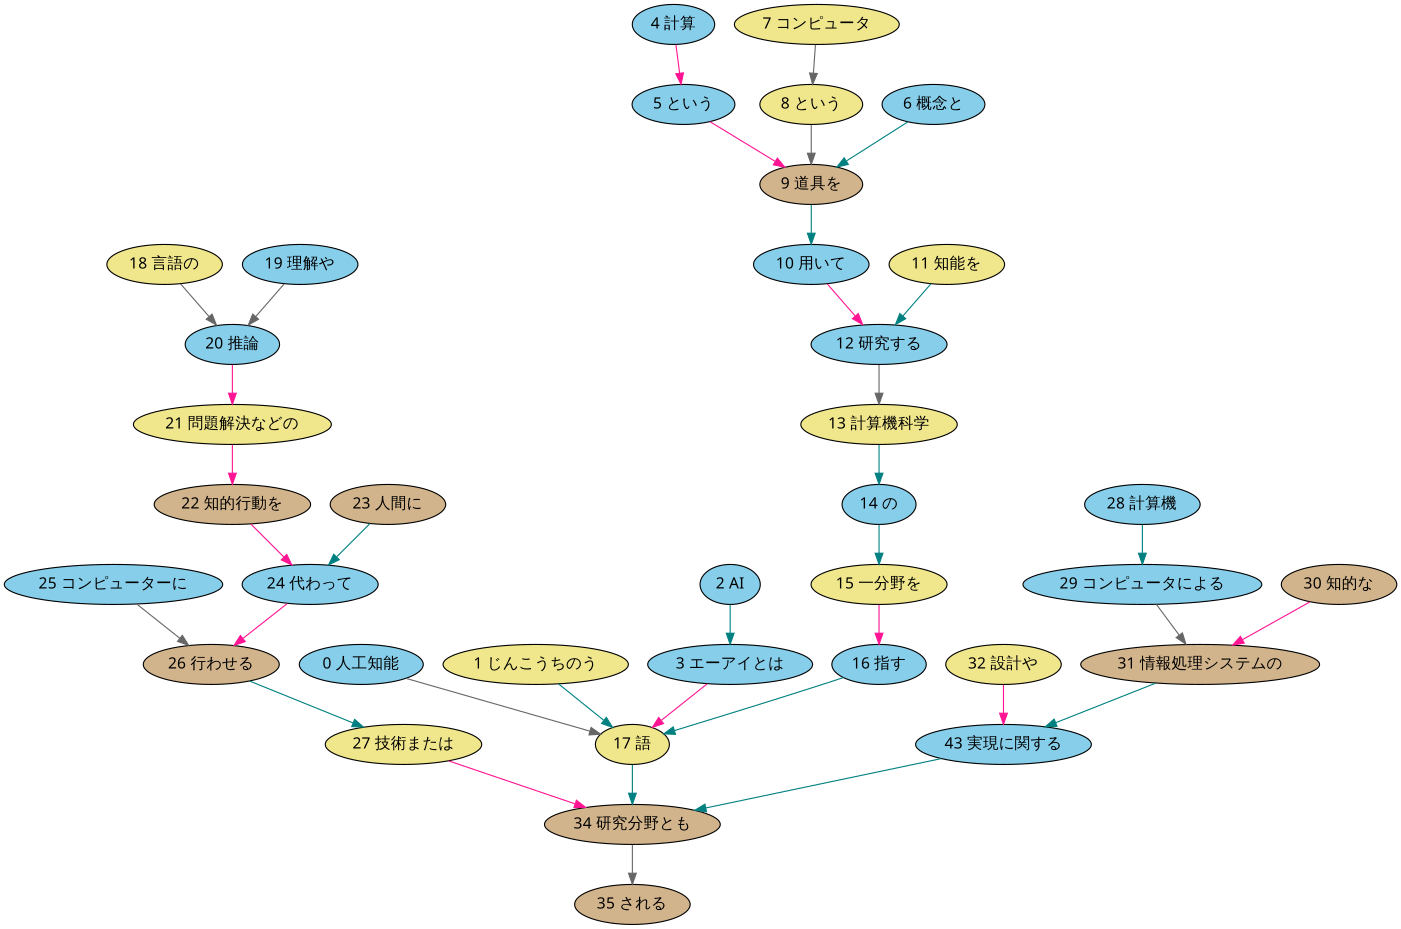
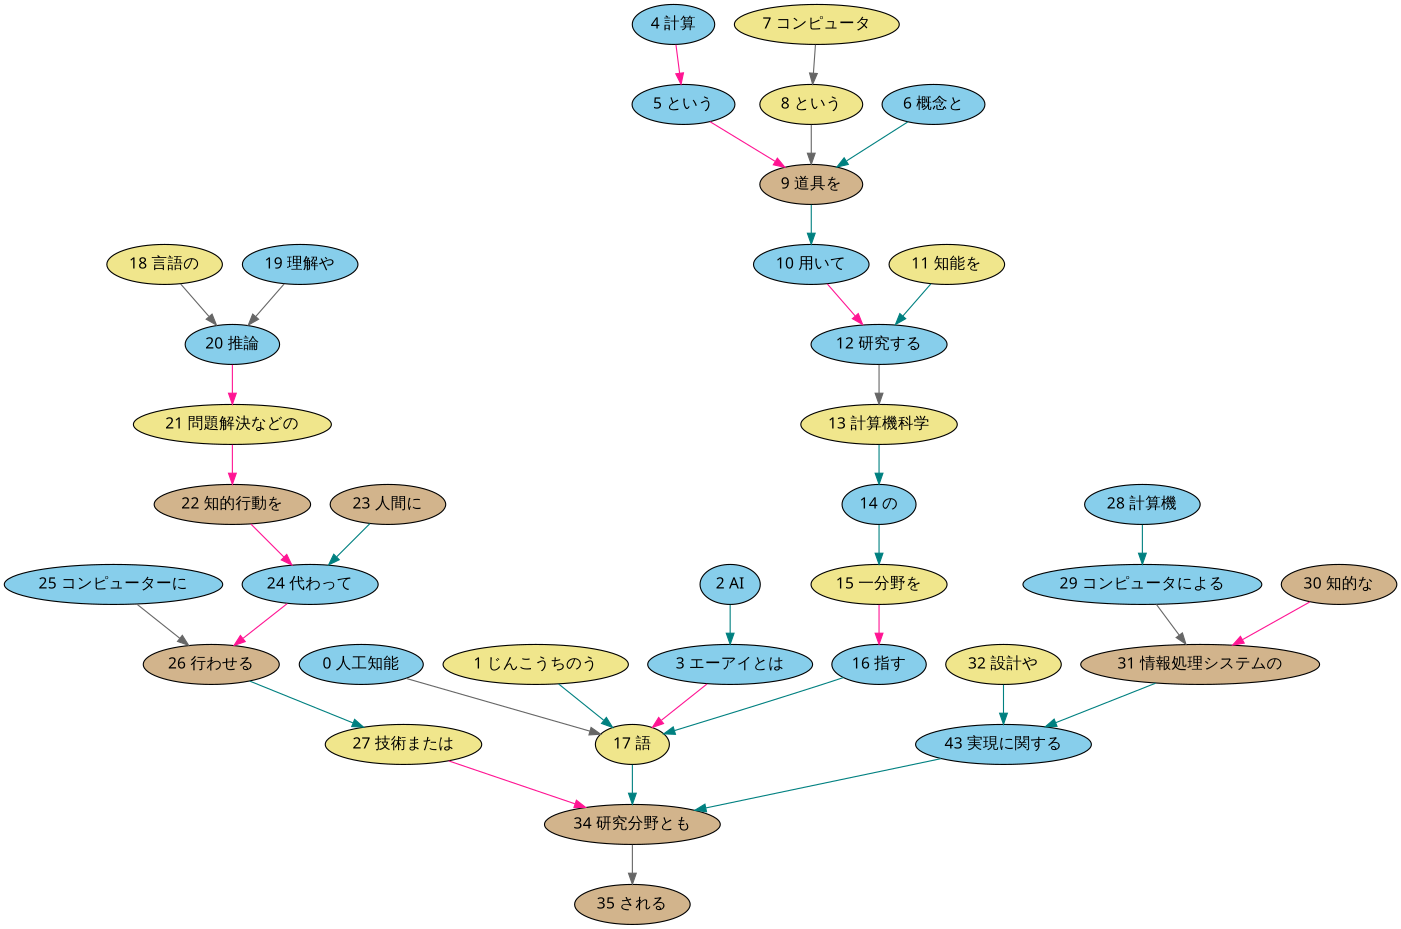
(1003, 699) -> (1003, 699)
